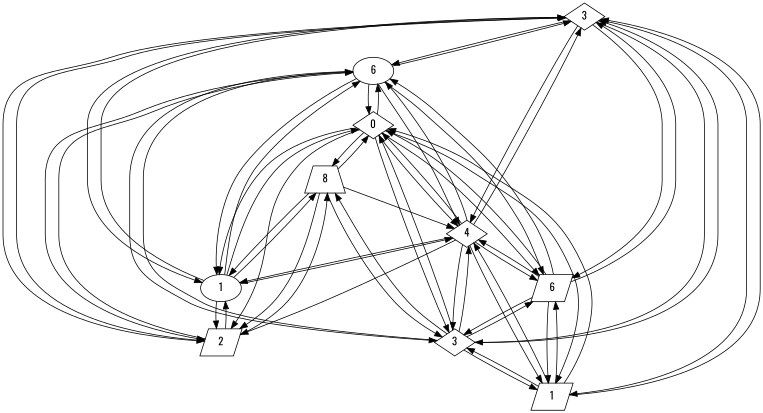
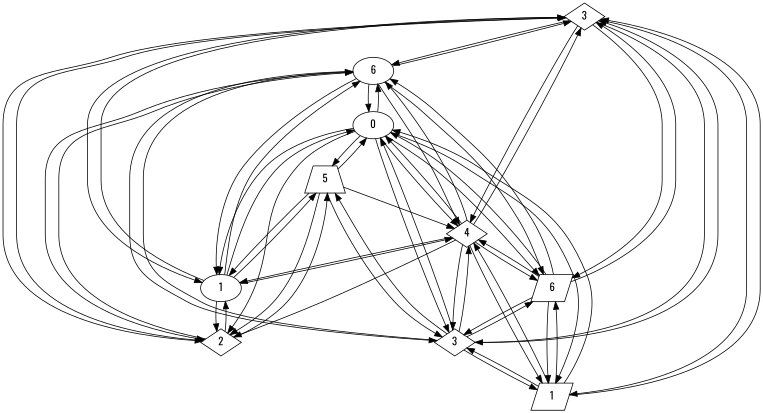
(373, 125) -> (373, 125)
(325, 179) -> (325, 179)
(221, 342) -> (221, 342)
